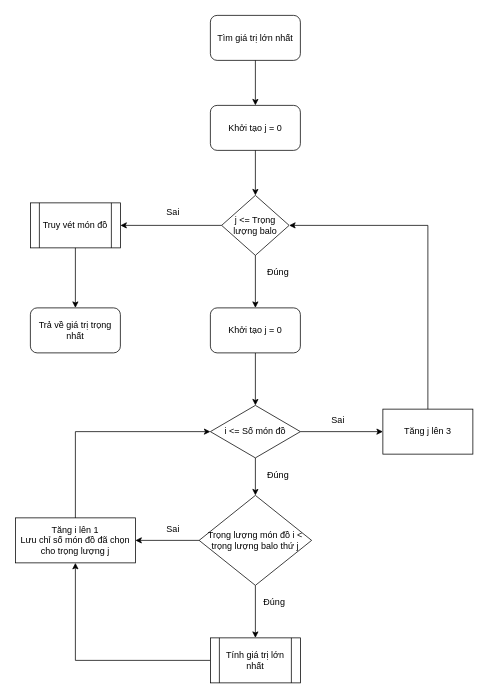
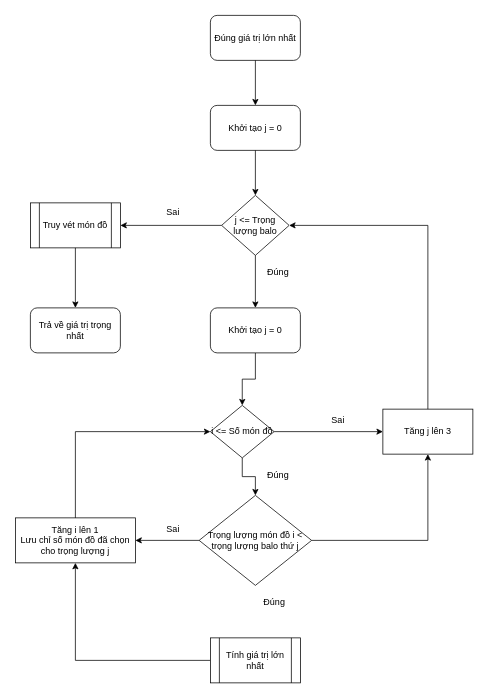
(255, 38) -> (255, 38)
(255, 432) -> (242, 432)
(255, 609) -> (371, 540)
